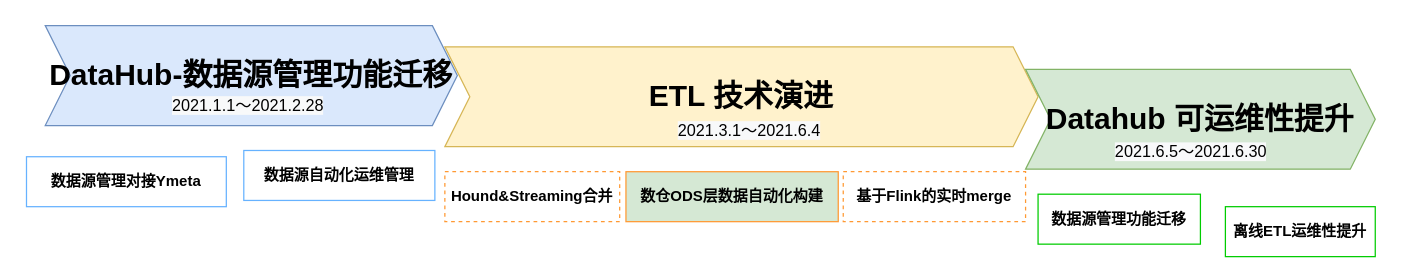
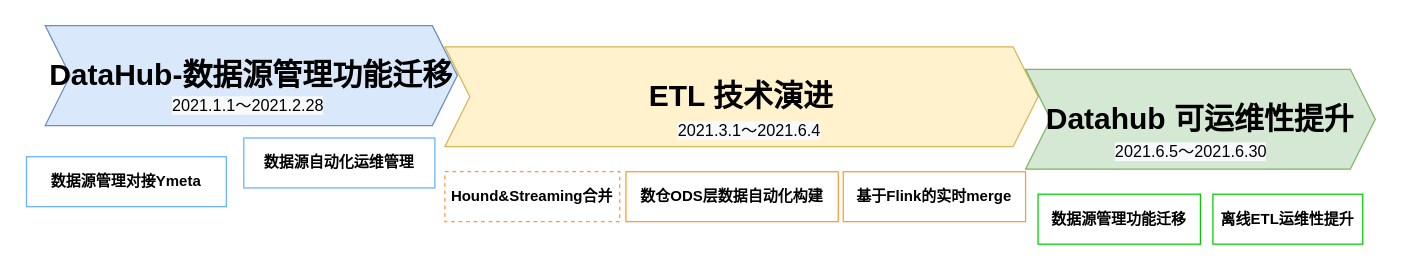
(339, 176) -> (339, 163)
(732, 197) -> (732, 197)
(934, 197) -> (934, 197)
(1301, 232) -> (1288, 219)
